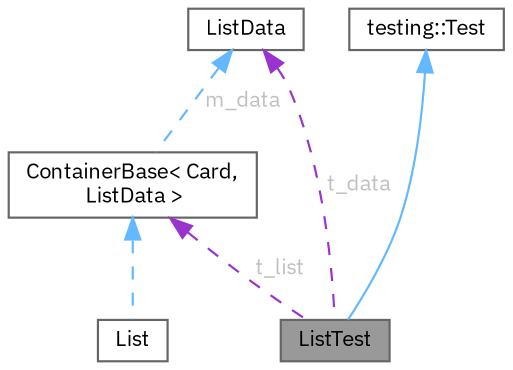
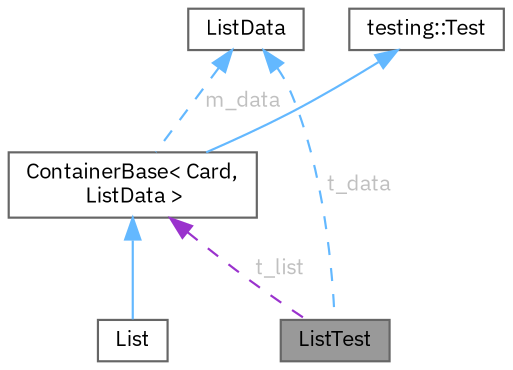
(320, 190) -> (320, 190)
(405, 202) -> (281, 117)
(133, 280) -> (133, 280)
